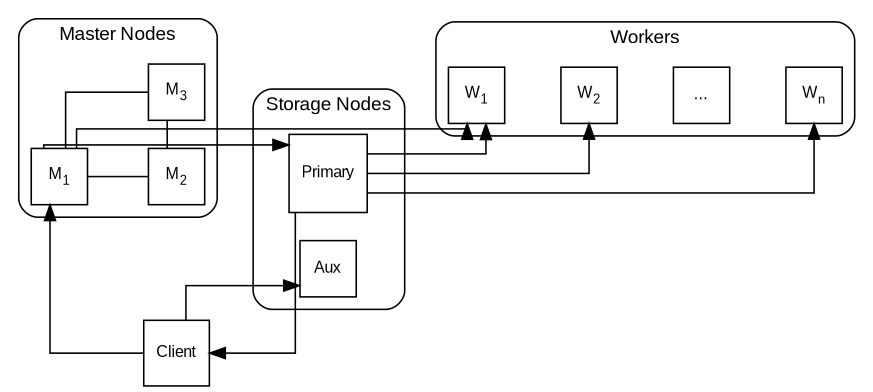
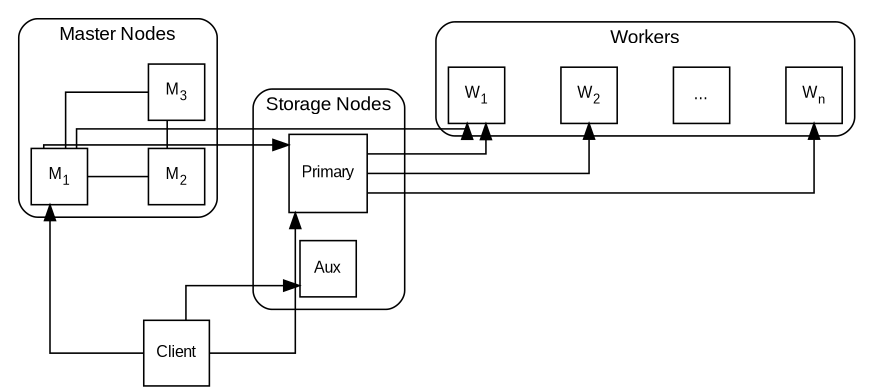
(295, 323) -> (295, 334)
